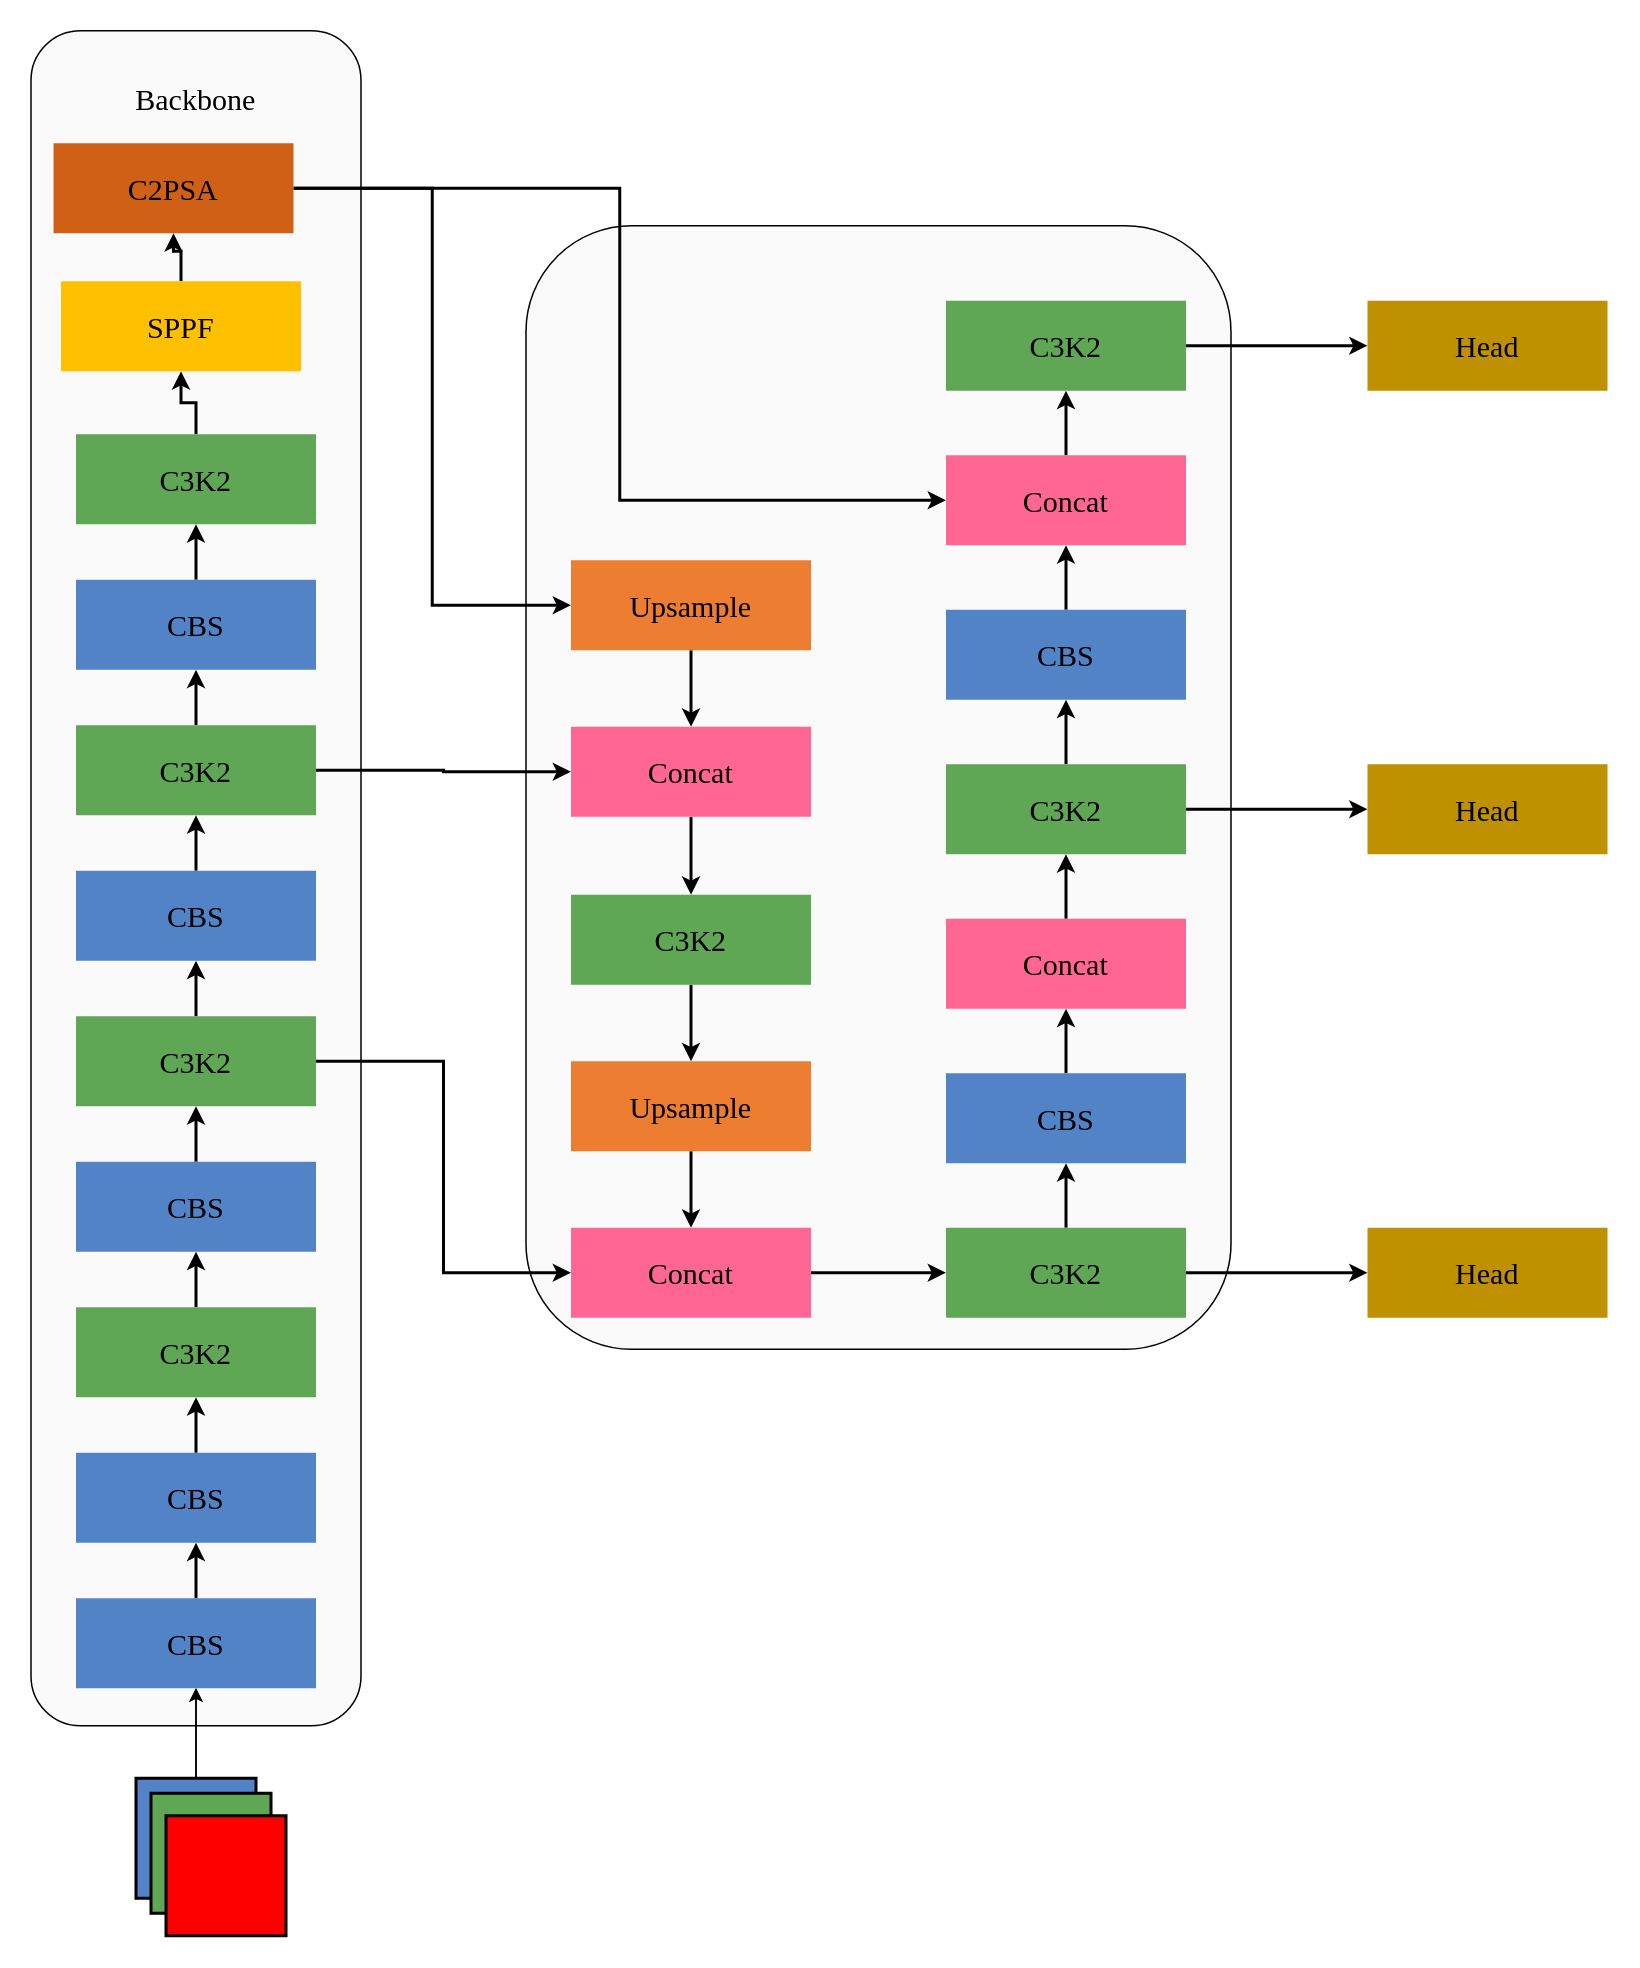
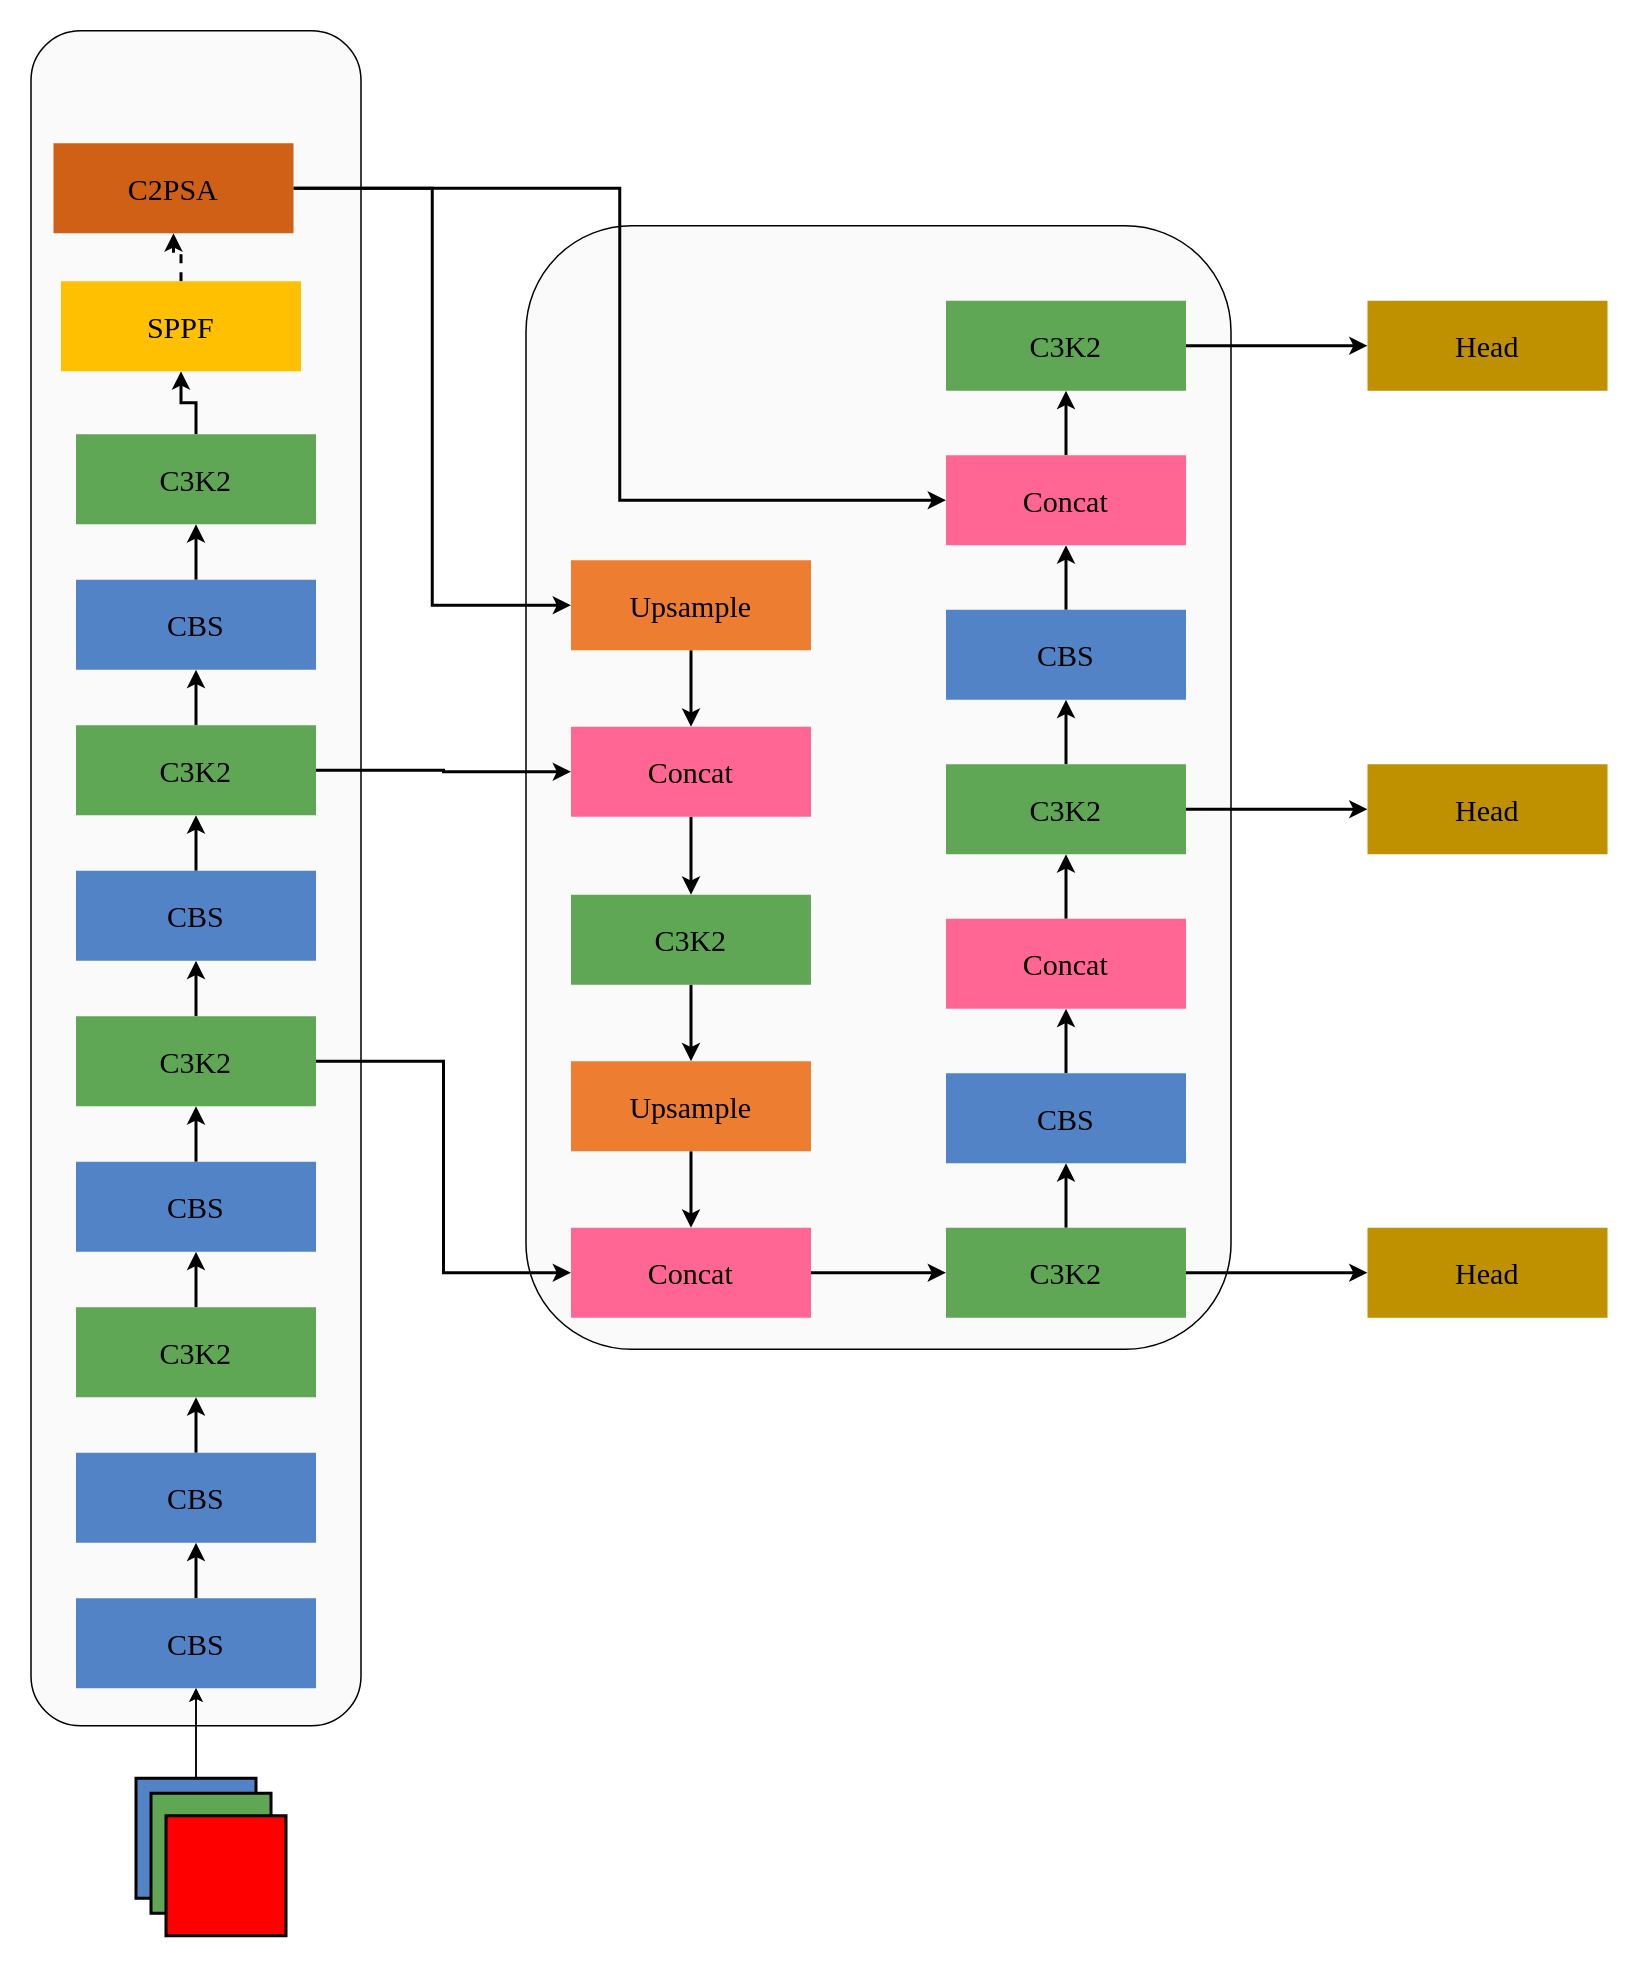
(196, 98) -> none
(181, 255) -> (181, 255)
